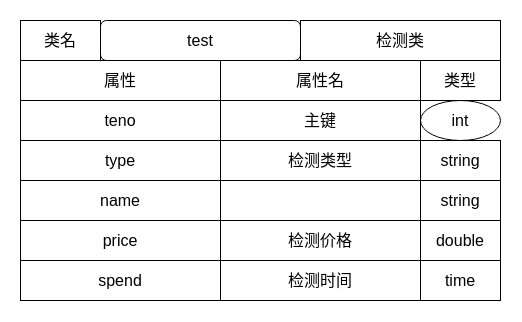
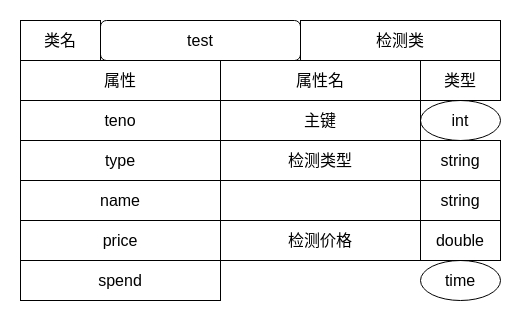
(321, 281) -> none
(461, 281) -> (461, 281)
